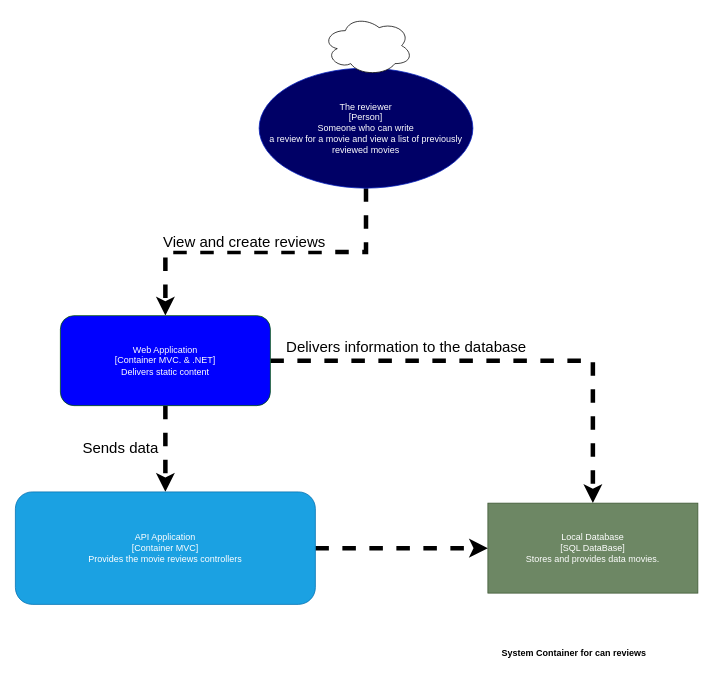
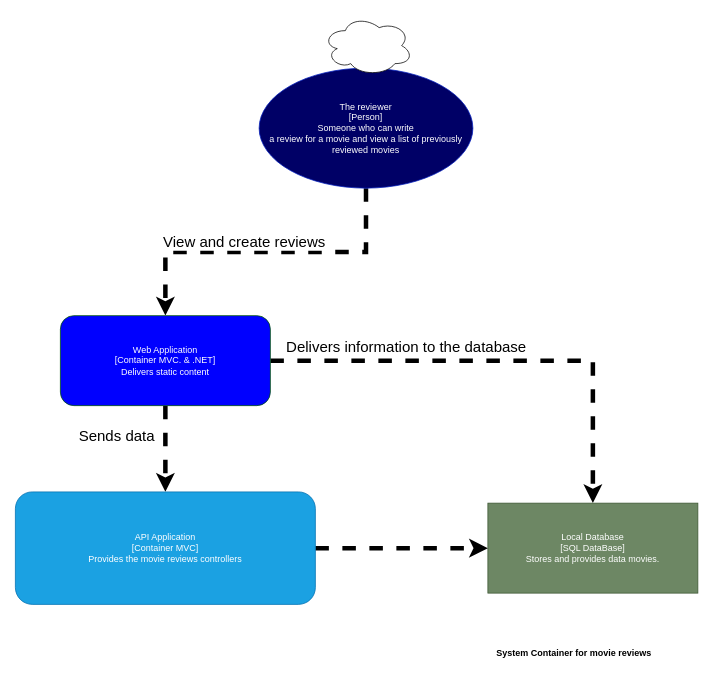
(120, 447) -> (117, 435)
(574, 653) -> (574, 653)
